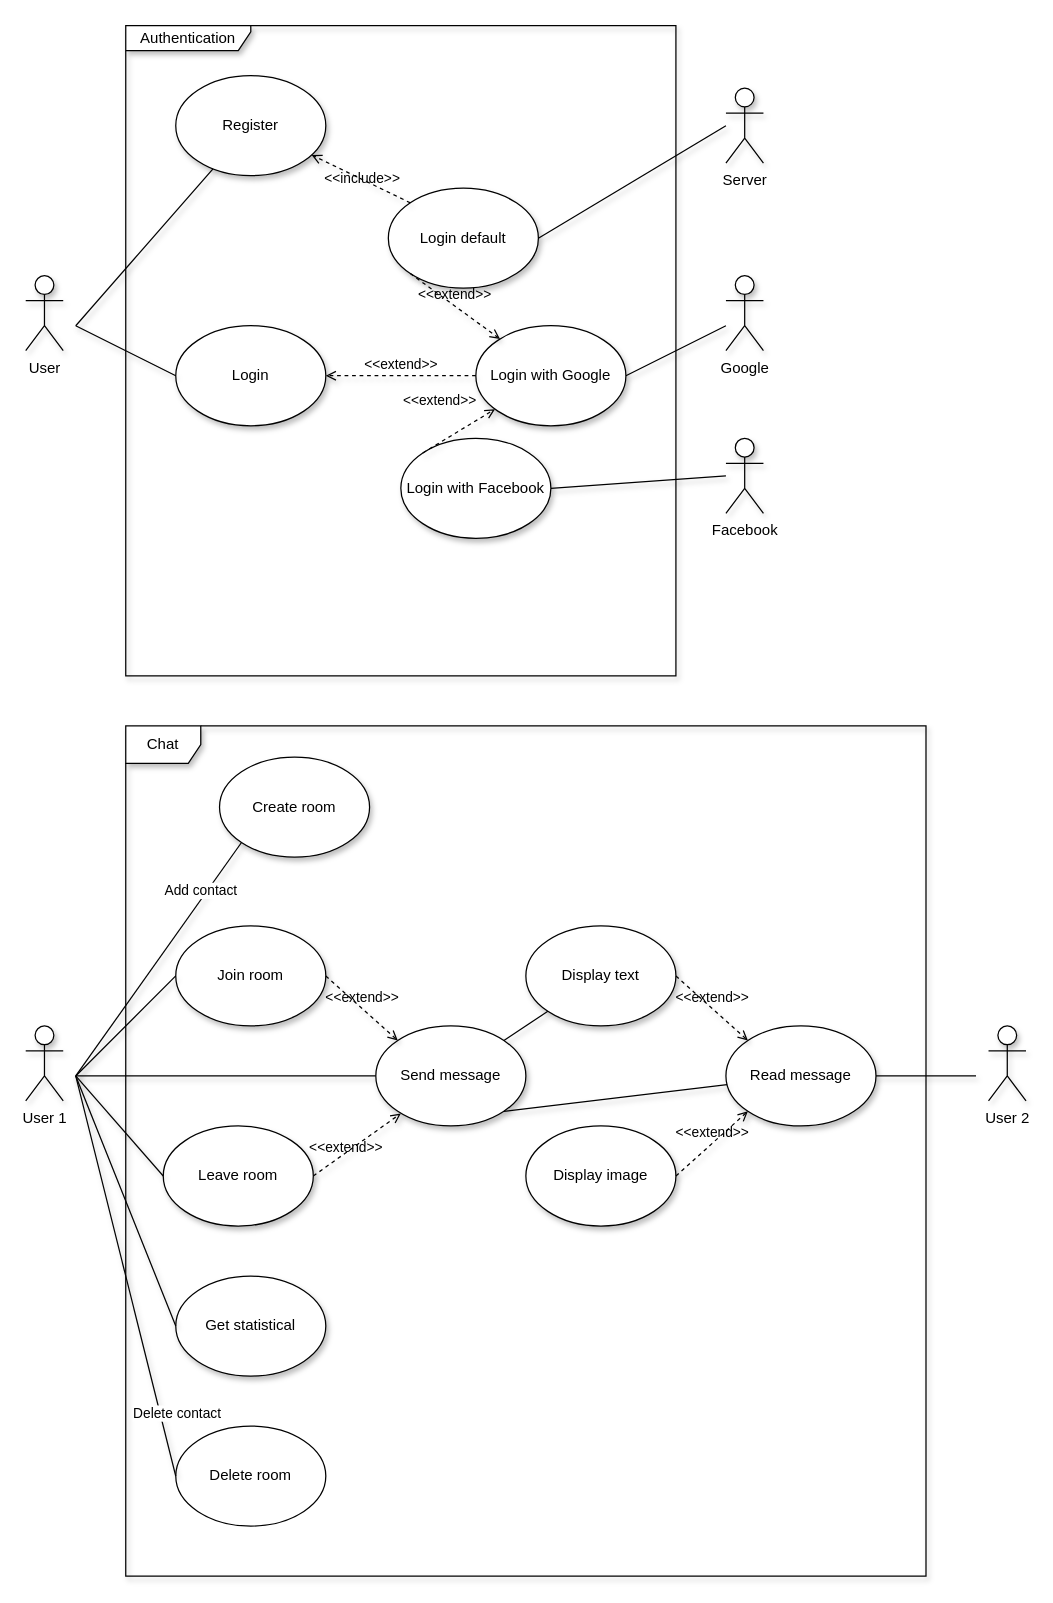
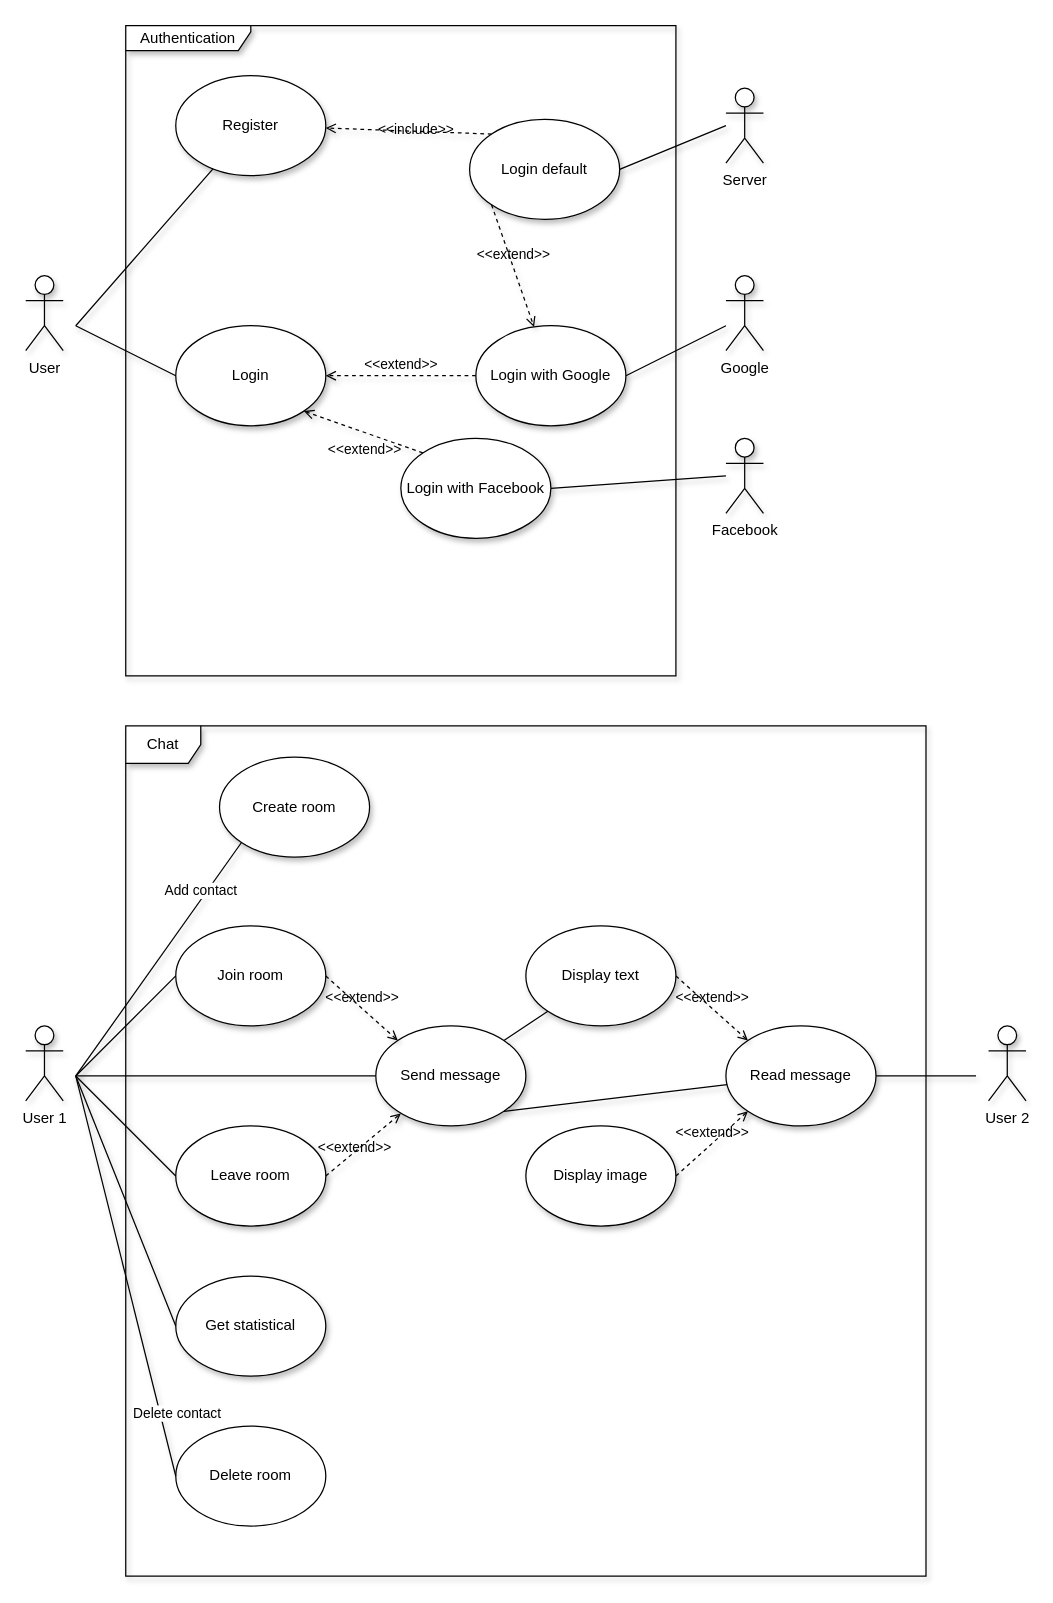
(463, 238) -> (544, 169)
(463, 428) -> (365, 433)
(238, 1176) -> (251, 1176)
